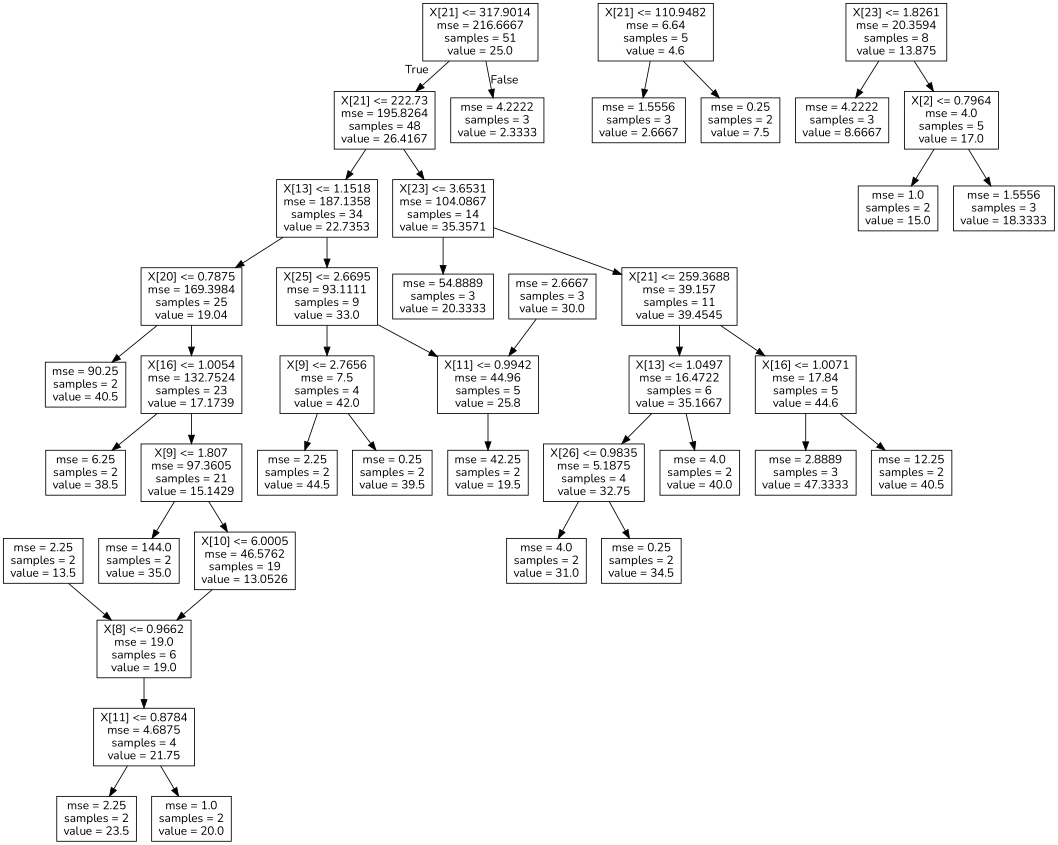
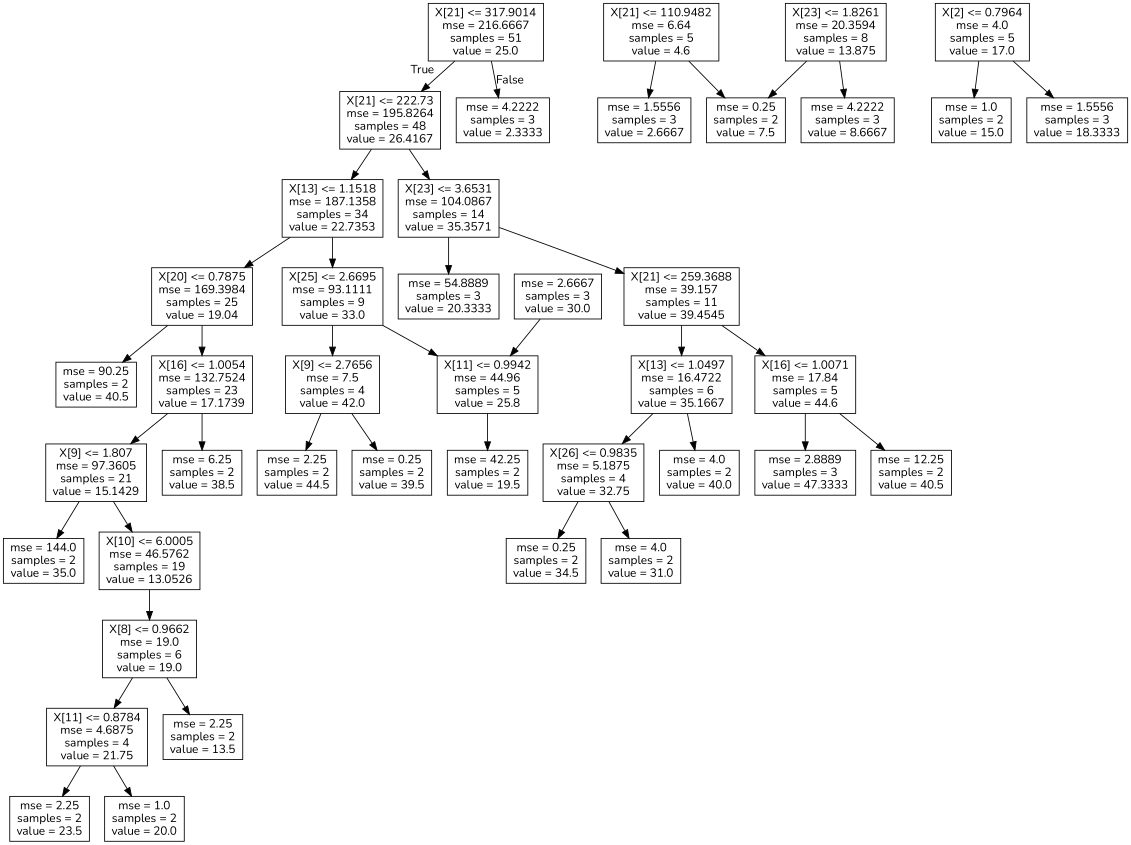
(922, 73) -> (791, 76)
(87, 599) -> (176, 693)
